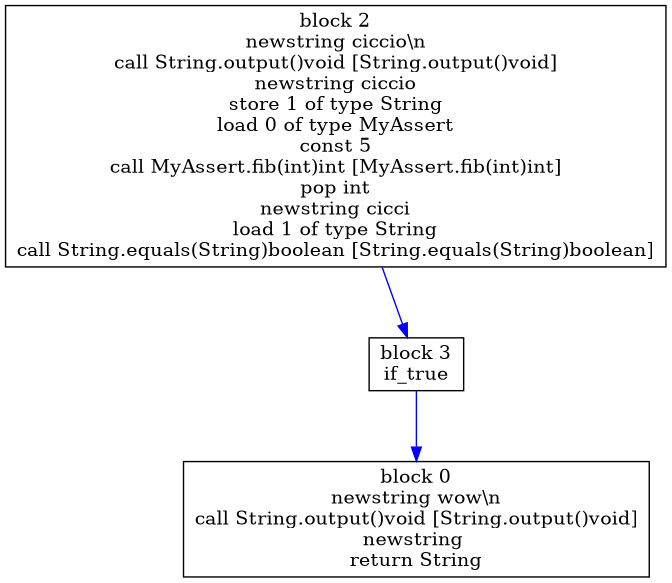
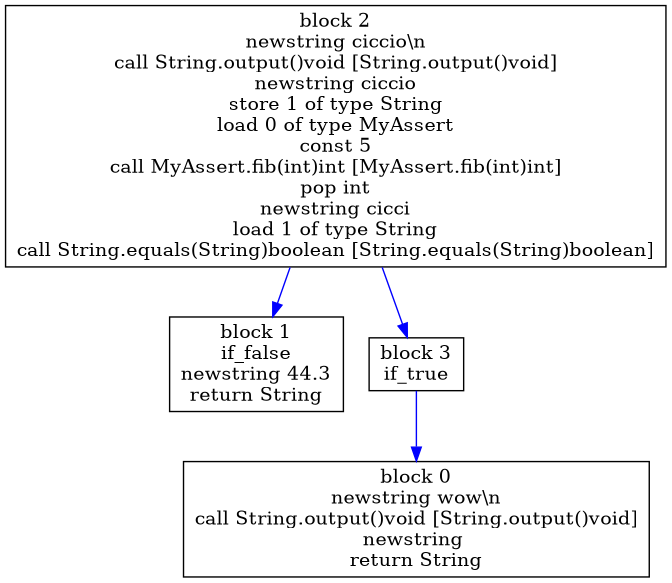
none -> (257, 364)
